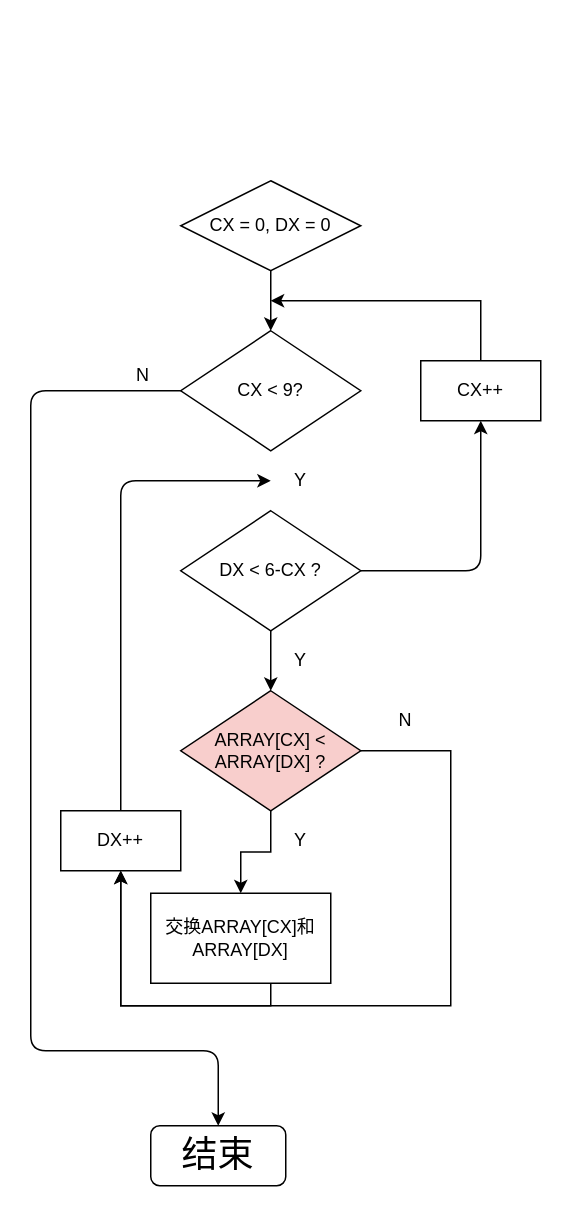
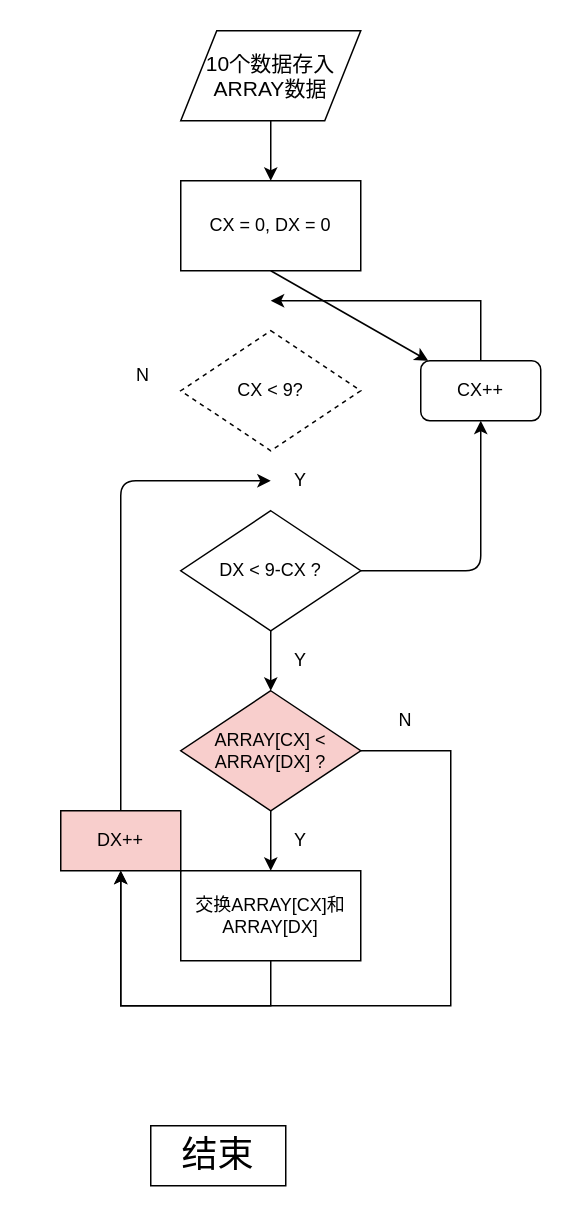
none -> (271, 76)
none -> (271, 146)
(271, 226) -> (271, 226)
(271, 296) -> (372, 329)
(271, 391) -> (271, 391)
(481, 391) -> (481, 391)
(271, 571) -> (271, 571)
(31, 767) -> none
(121, 841) -> (121, 841)
(241, 938) -> (271, 916)
(218, 1156) -> (218, 1156)
